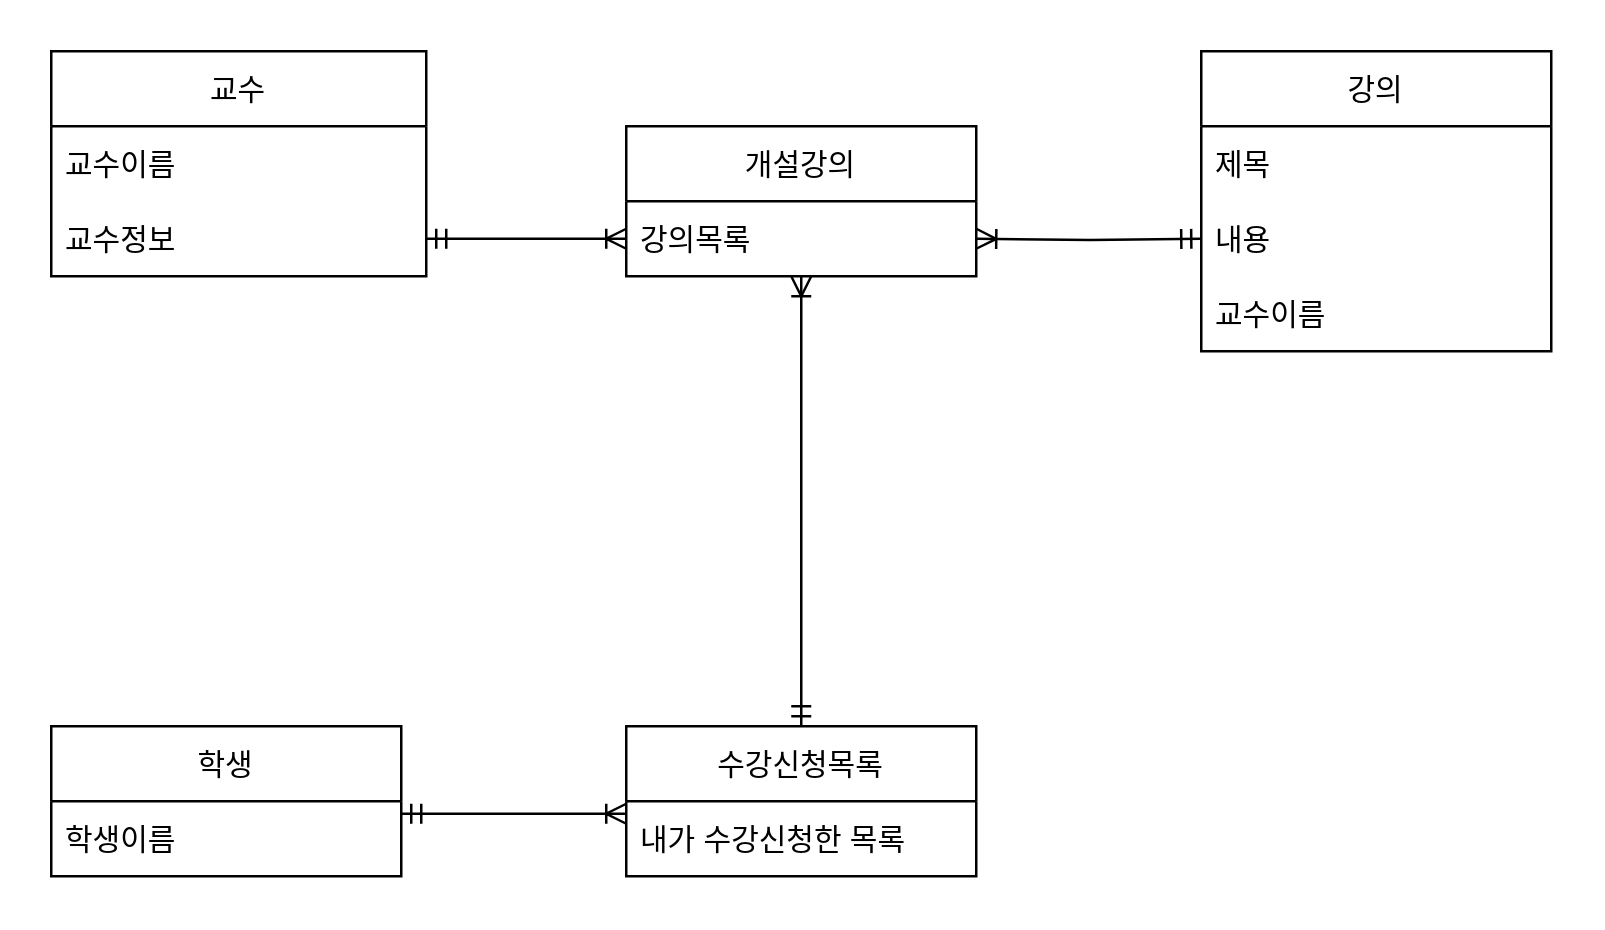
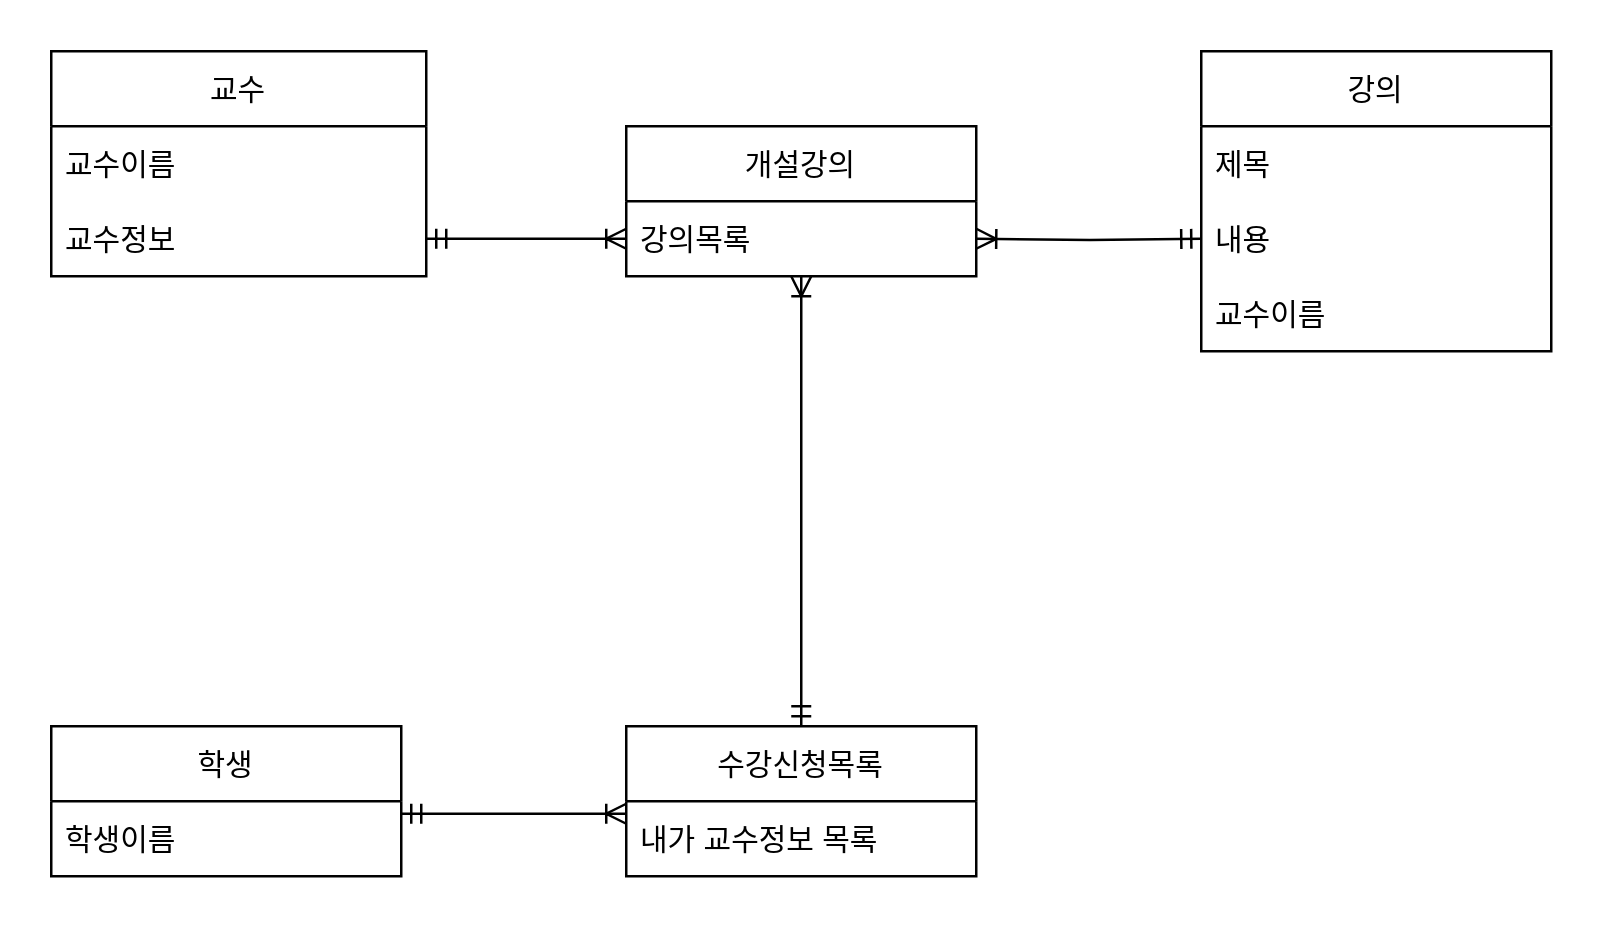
(784, 840) -> (769, 840)
